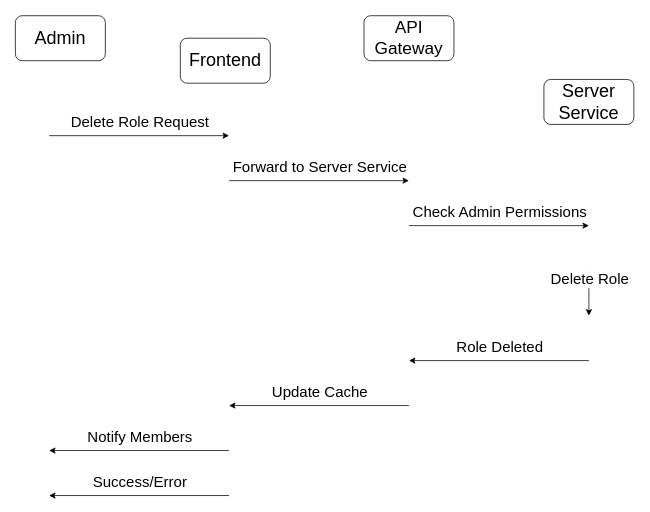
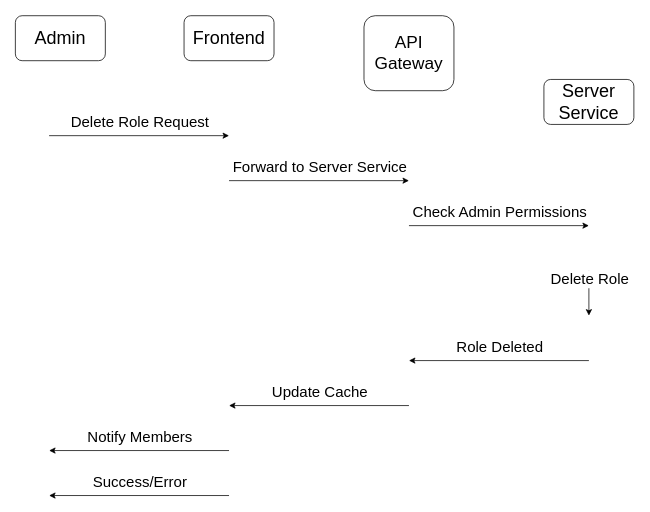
(409, 38) -> (409, 53)
(225, 60) -> (229, 38)
